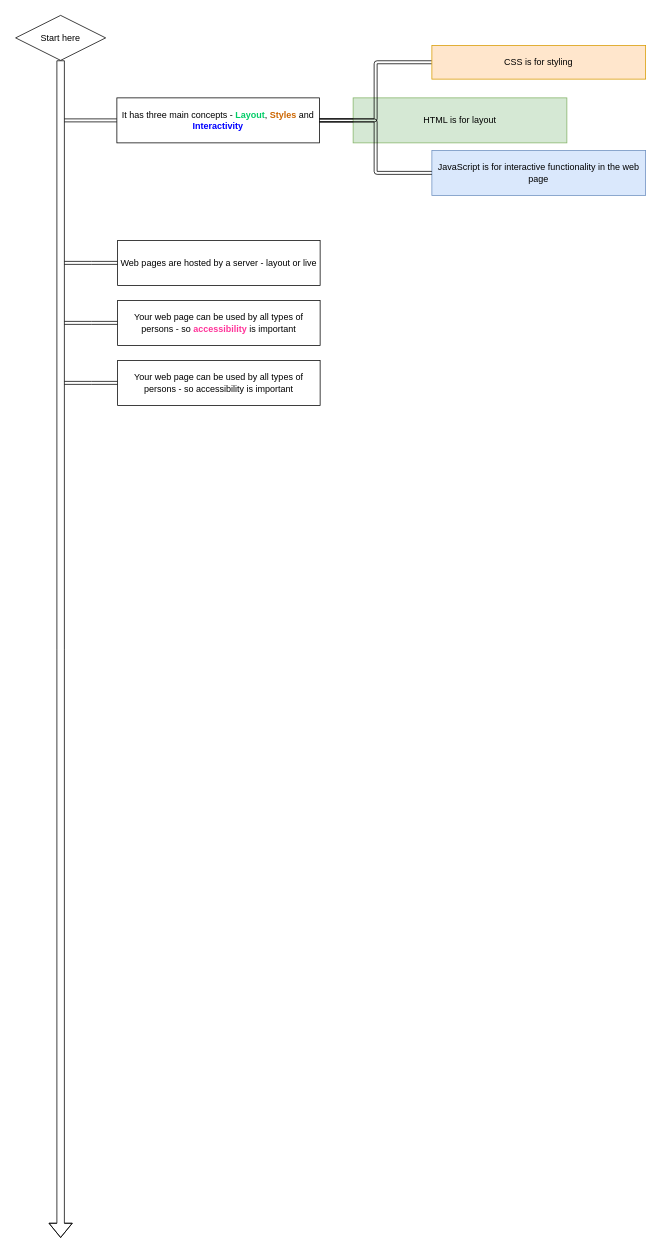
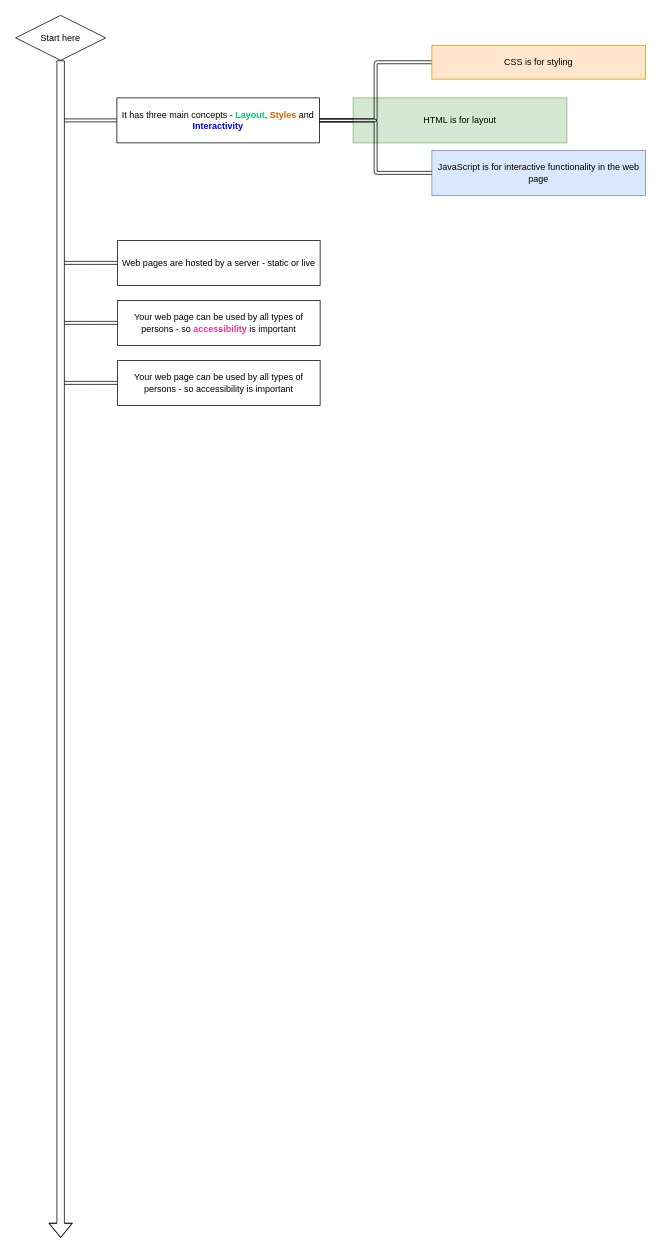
(219, 263) -> (219, 263)
